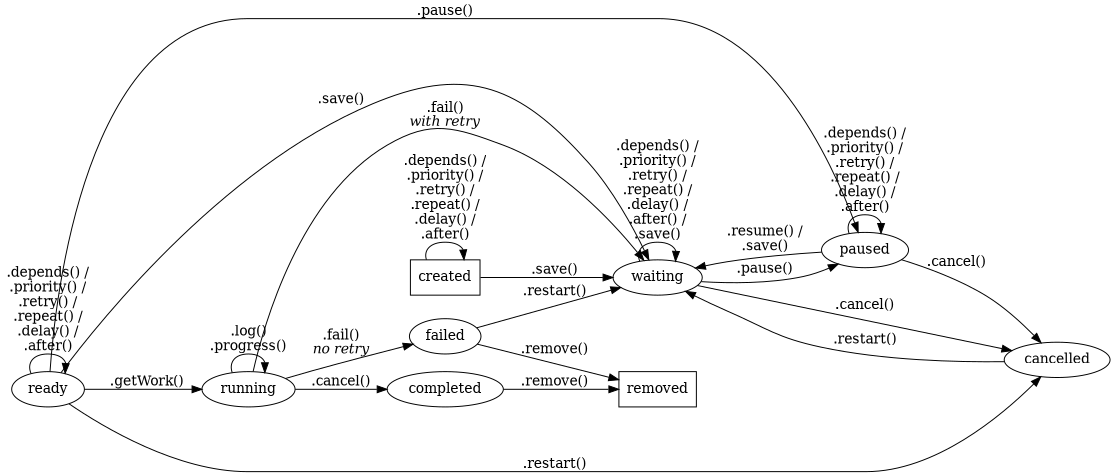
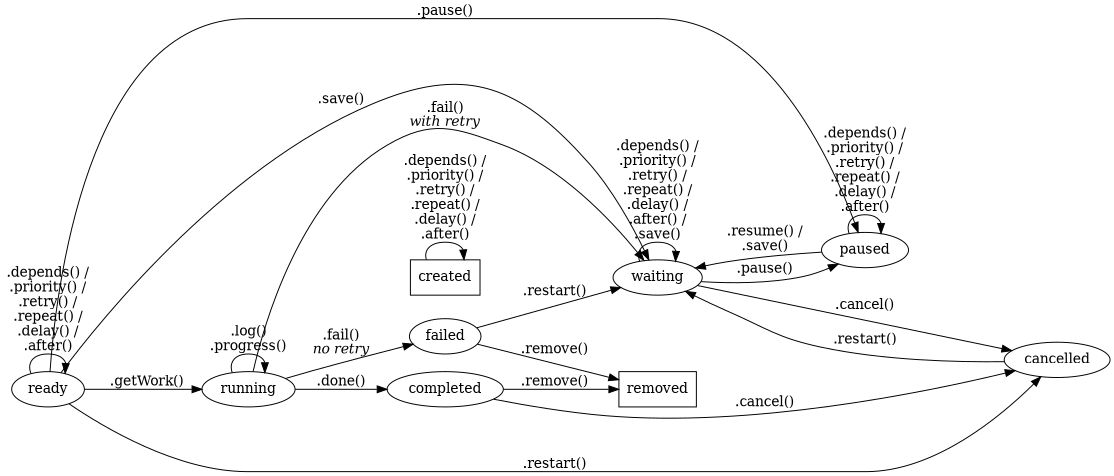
(542, 277) -> none
(973, 288) -> (751, 415)
(341, 382) -> (341, 382)
